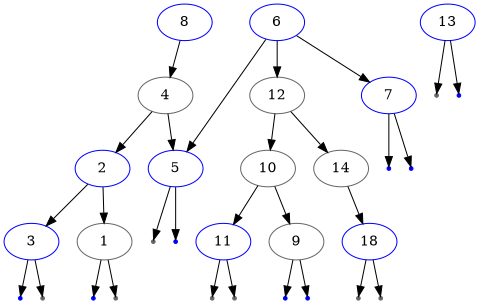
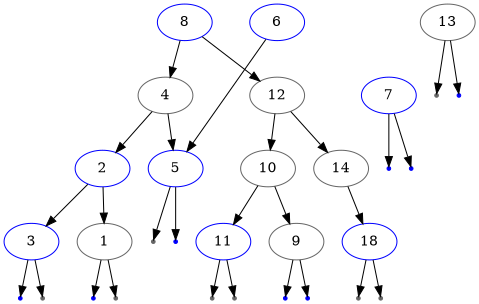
(448, 22) -> (448, 22)
(277, 54) -> (227, 56)
(329, 56) -> none
